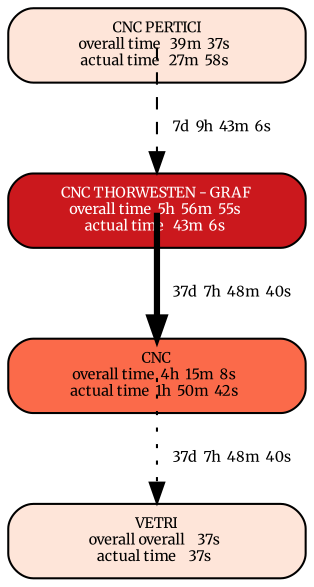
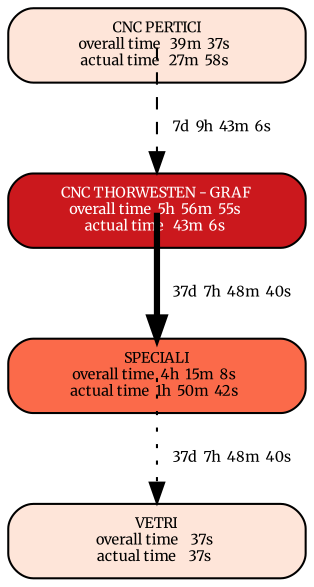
(157, 376) -> (157, 376)
(157, 541) -> (157, 541)
